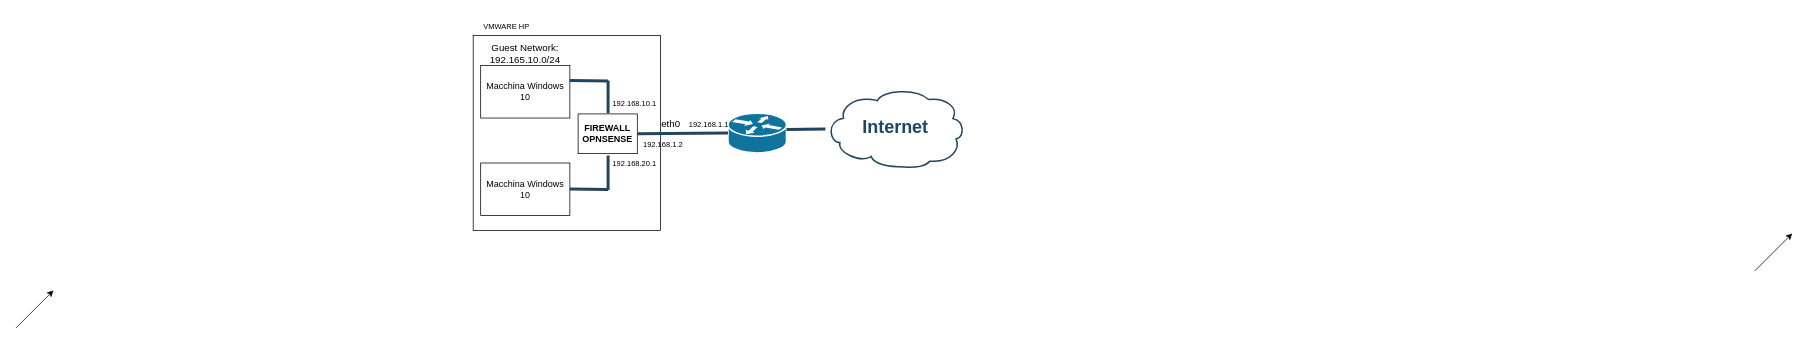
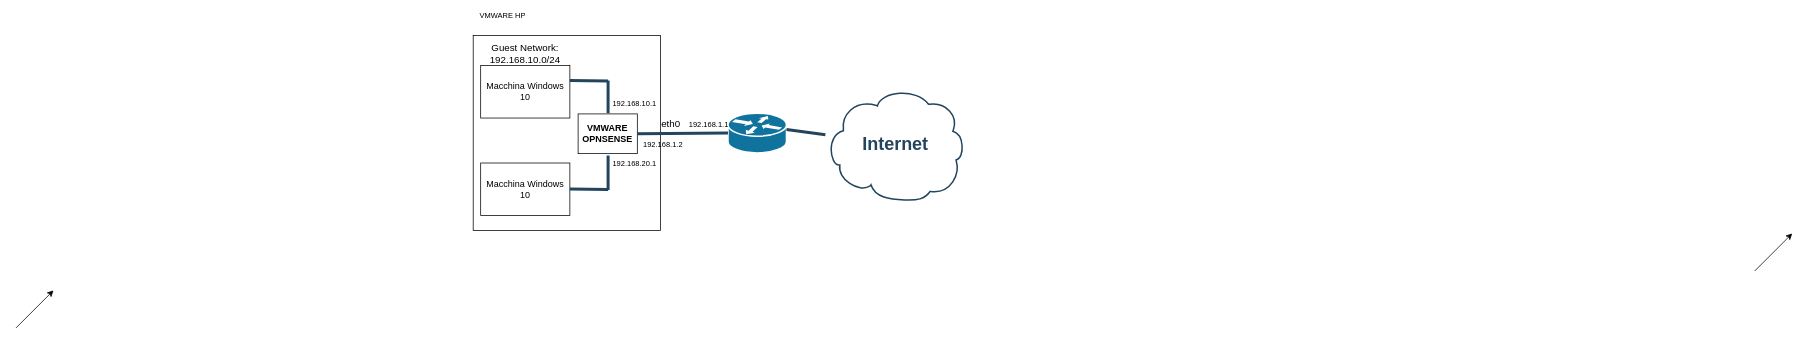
(506, 26) -> (503, 14)
(525, 54) -> (525, 54)
(895, 128) -> (895, 144)
(608, 134) -> (608, 134)
